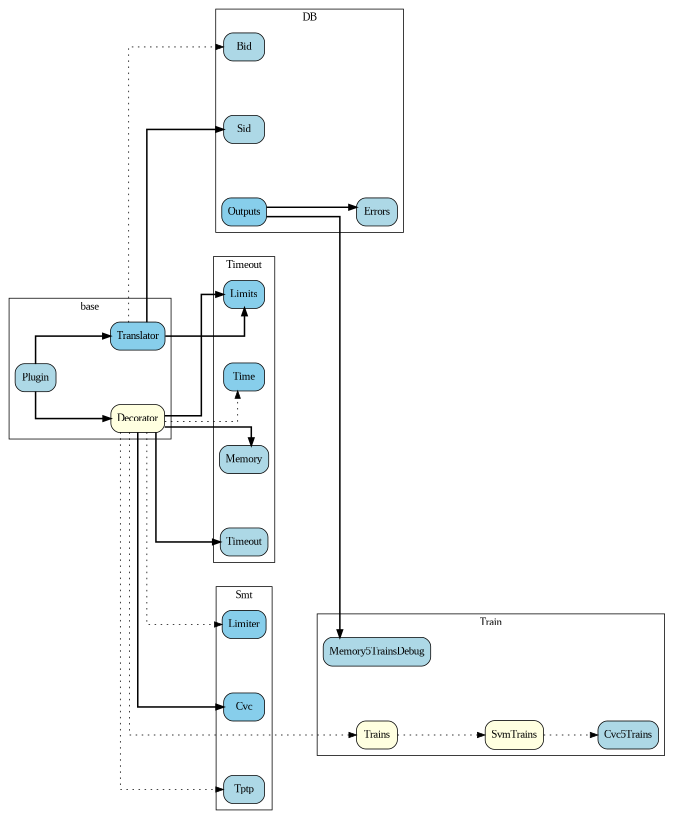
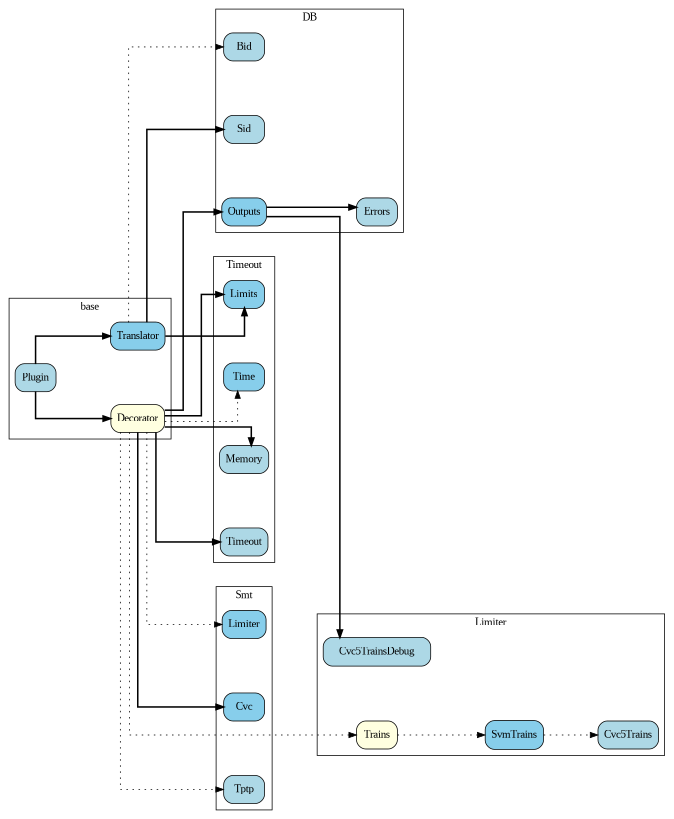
none -> (183, 305)
(491, 623) -> (491, 623)
(377, 652) -> (377, 652)
(514, 735) -> (514, 735)
